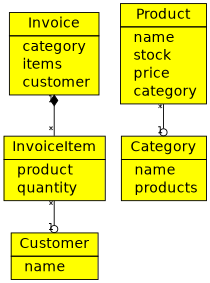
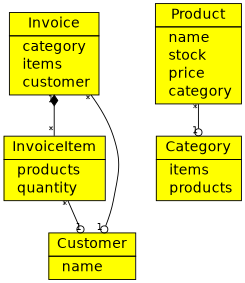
none -> (118, 158)
(43, 170) -> (47, 170)
(153, 170) -> (187, 170)
